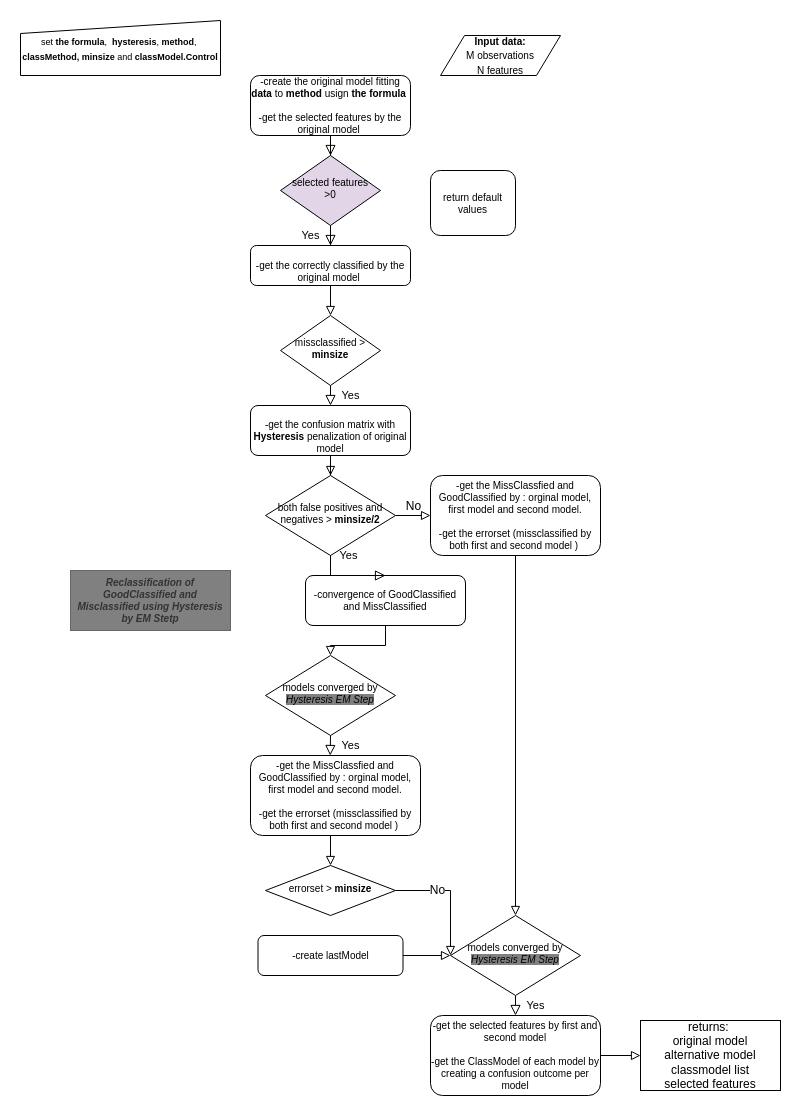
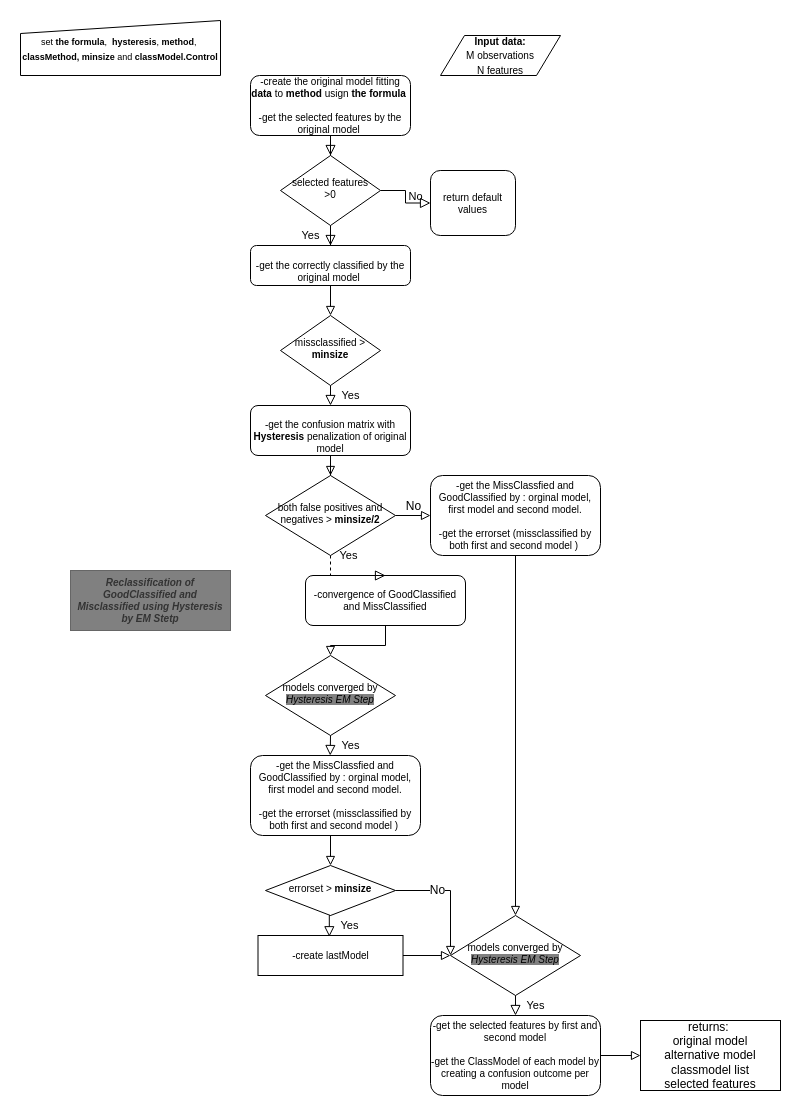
(331, 191) -> (331, 191)
none -> (406, 191)
(331, 565) -> (331, 565)
none -> (329, 921)
(331, 956) -> (331, 956)
